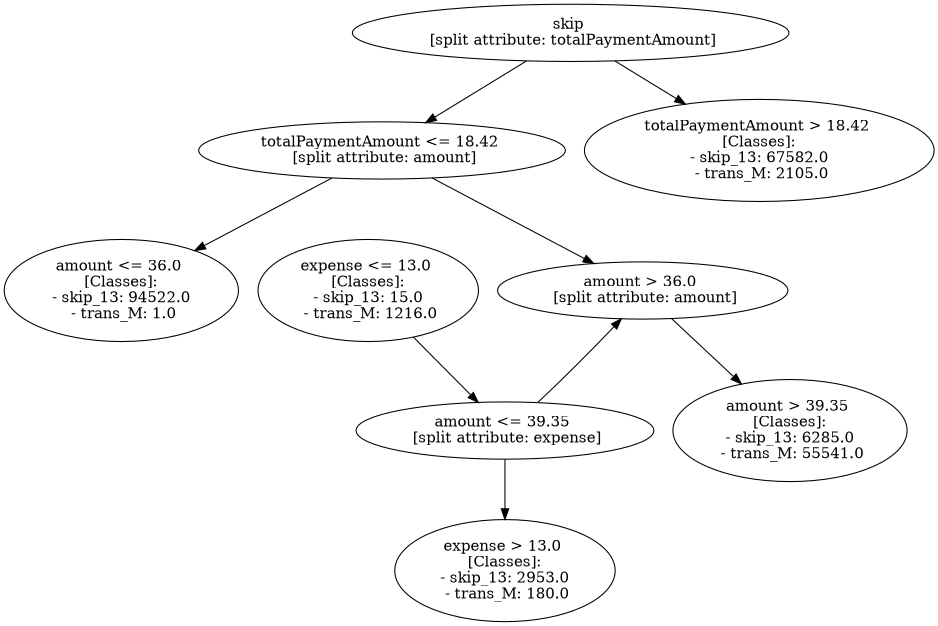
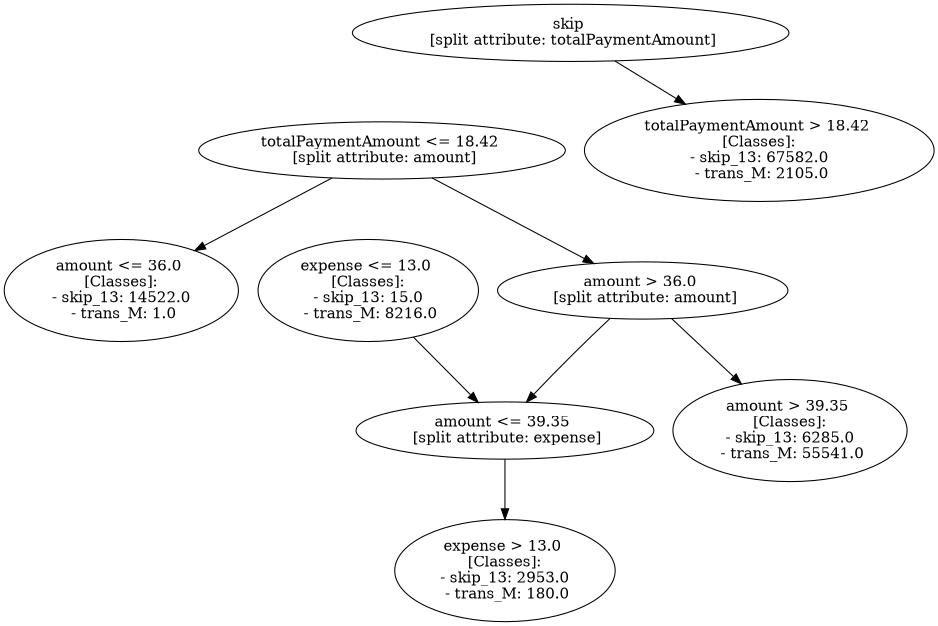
(481, 89) -> none
(121, 290) -> (121, 290)
(368, 290) -> (368, 290)
(576, 365) -> (571, 356)
